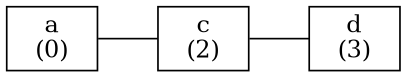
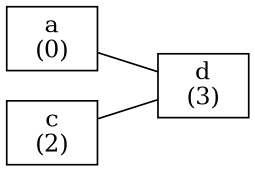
(128, 39) -> (128, 62)
